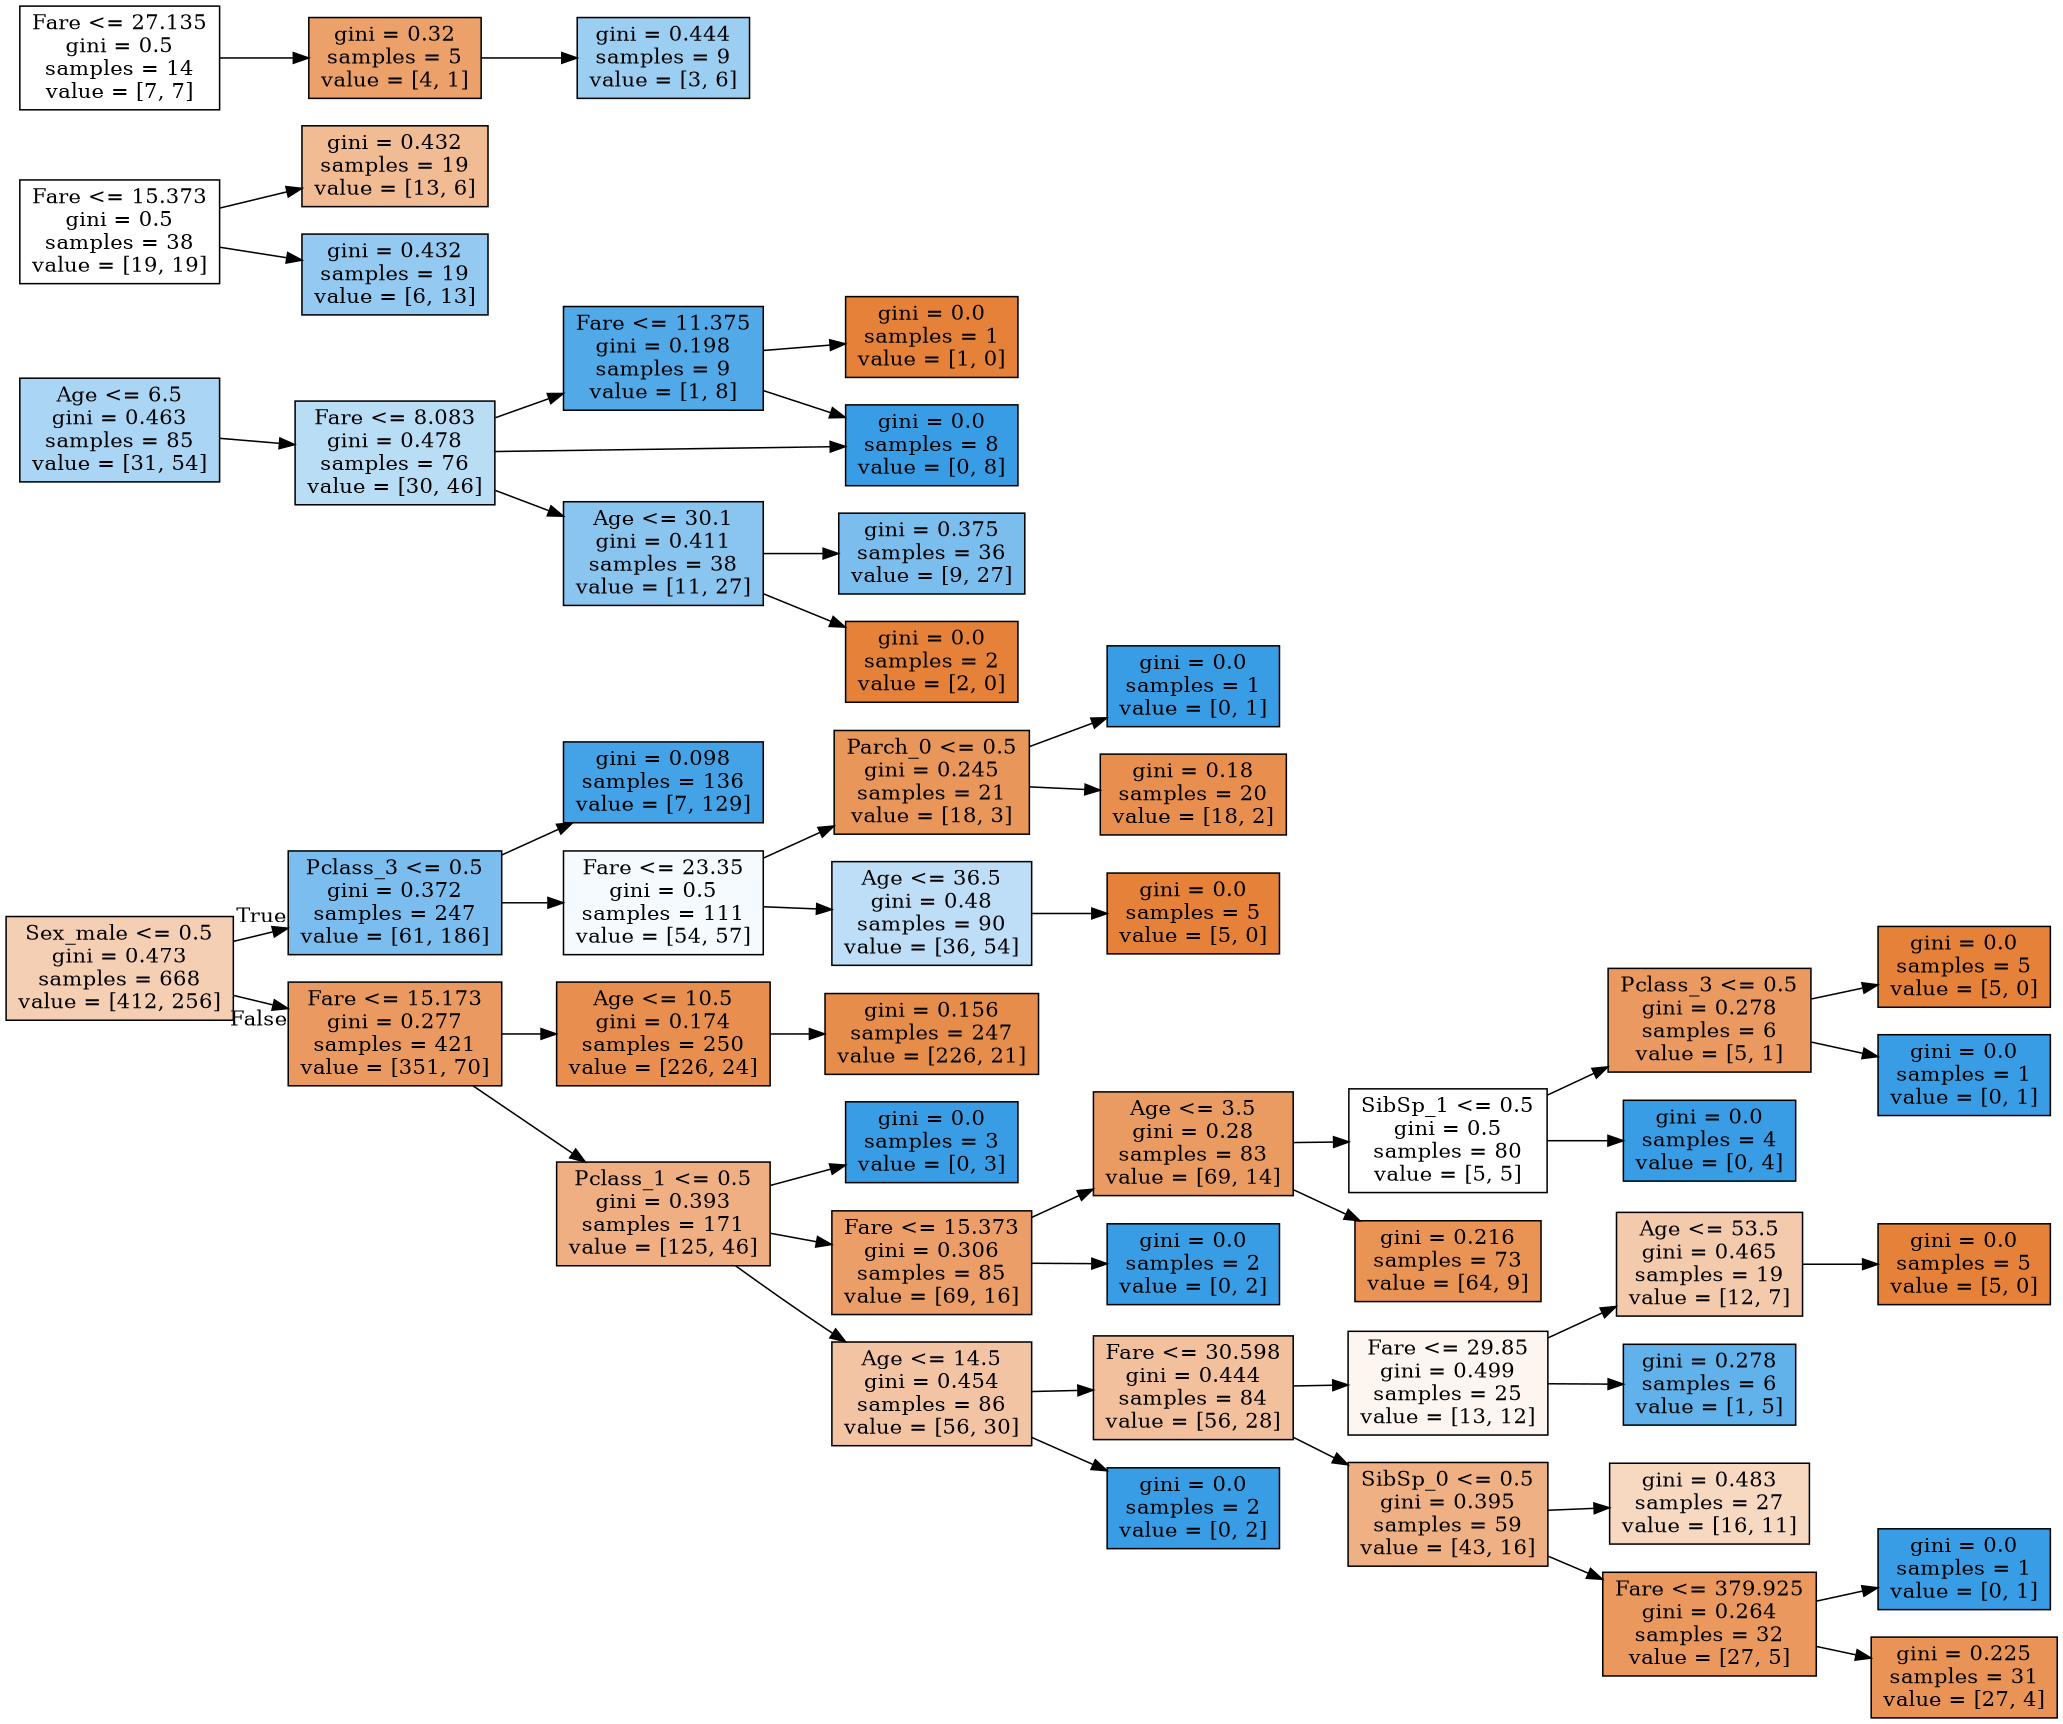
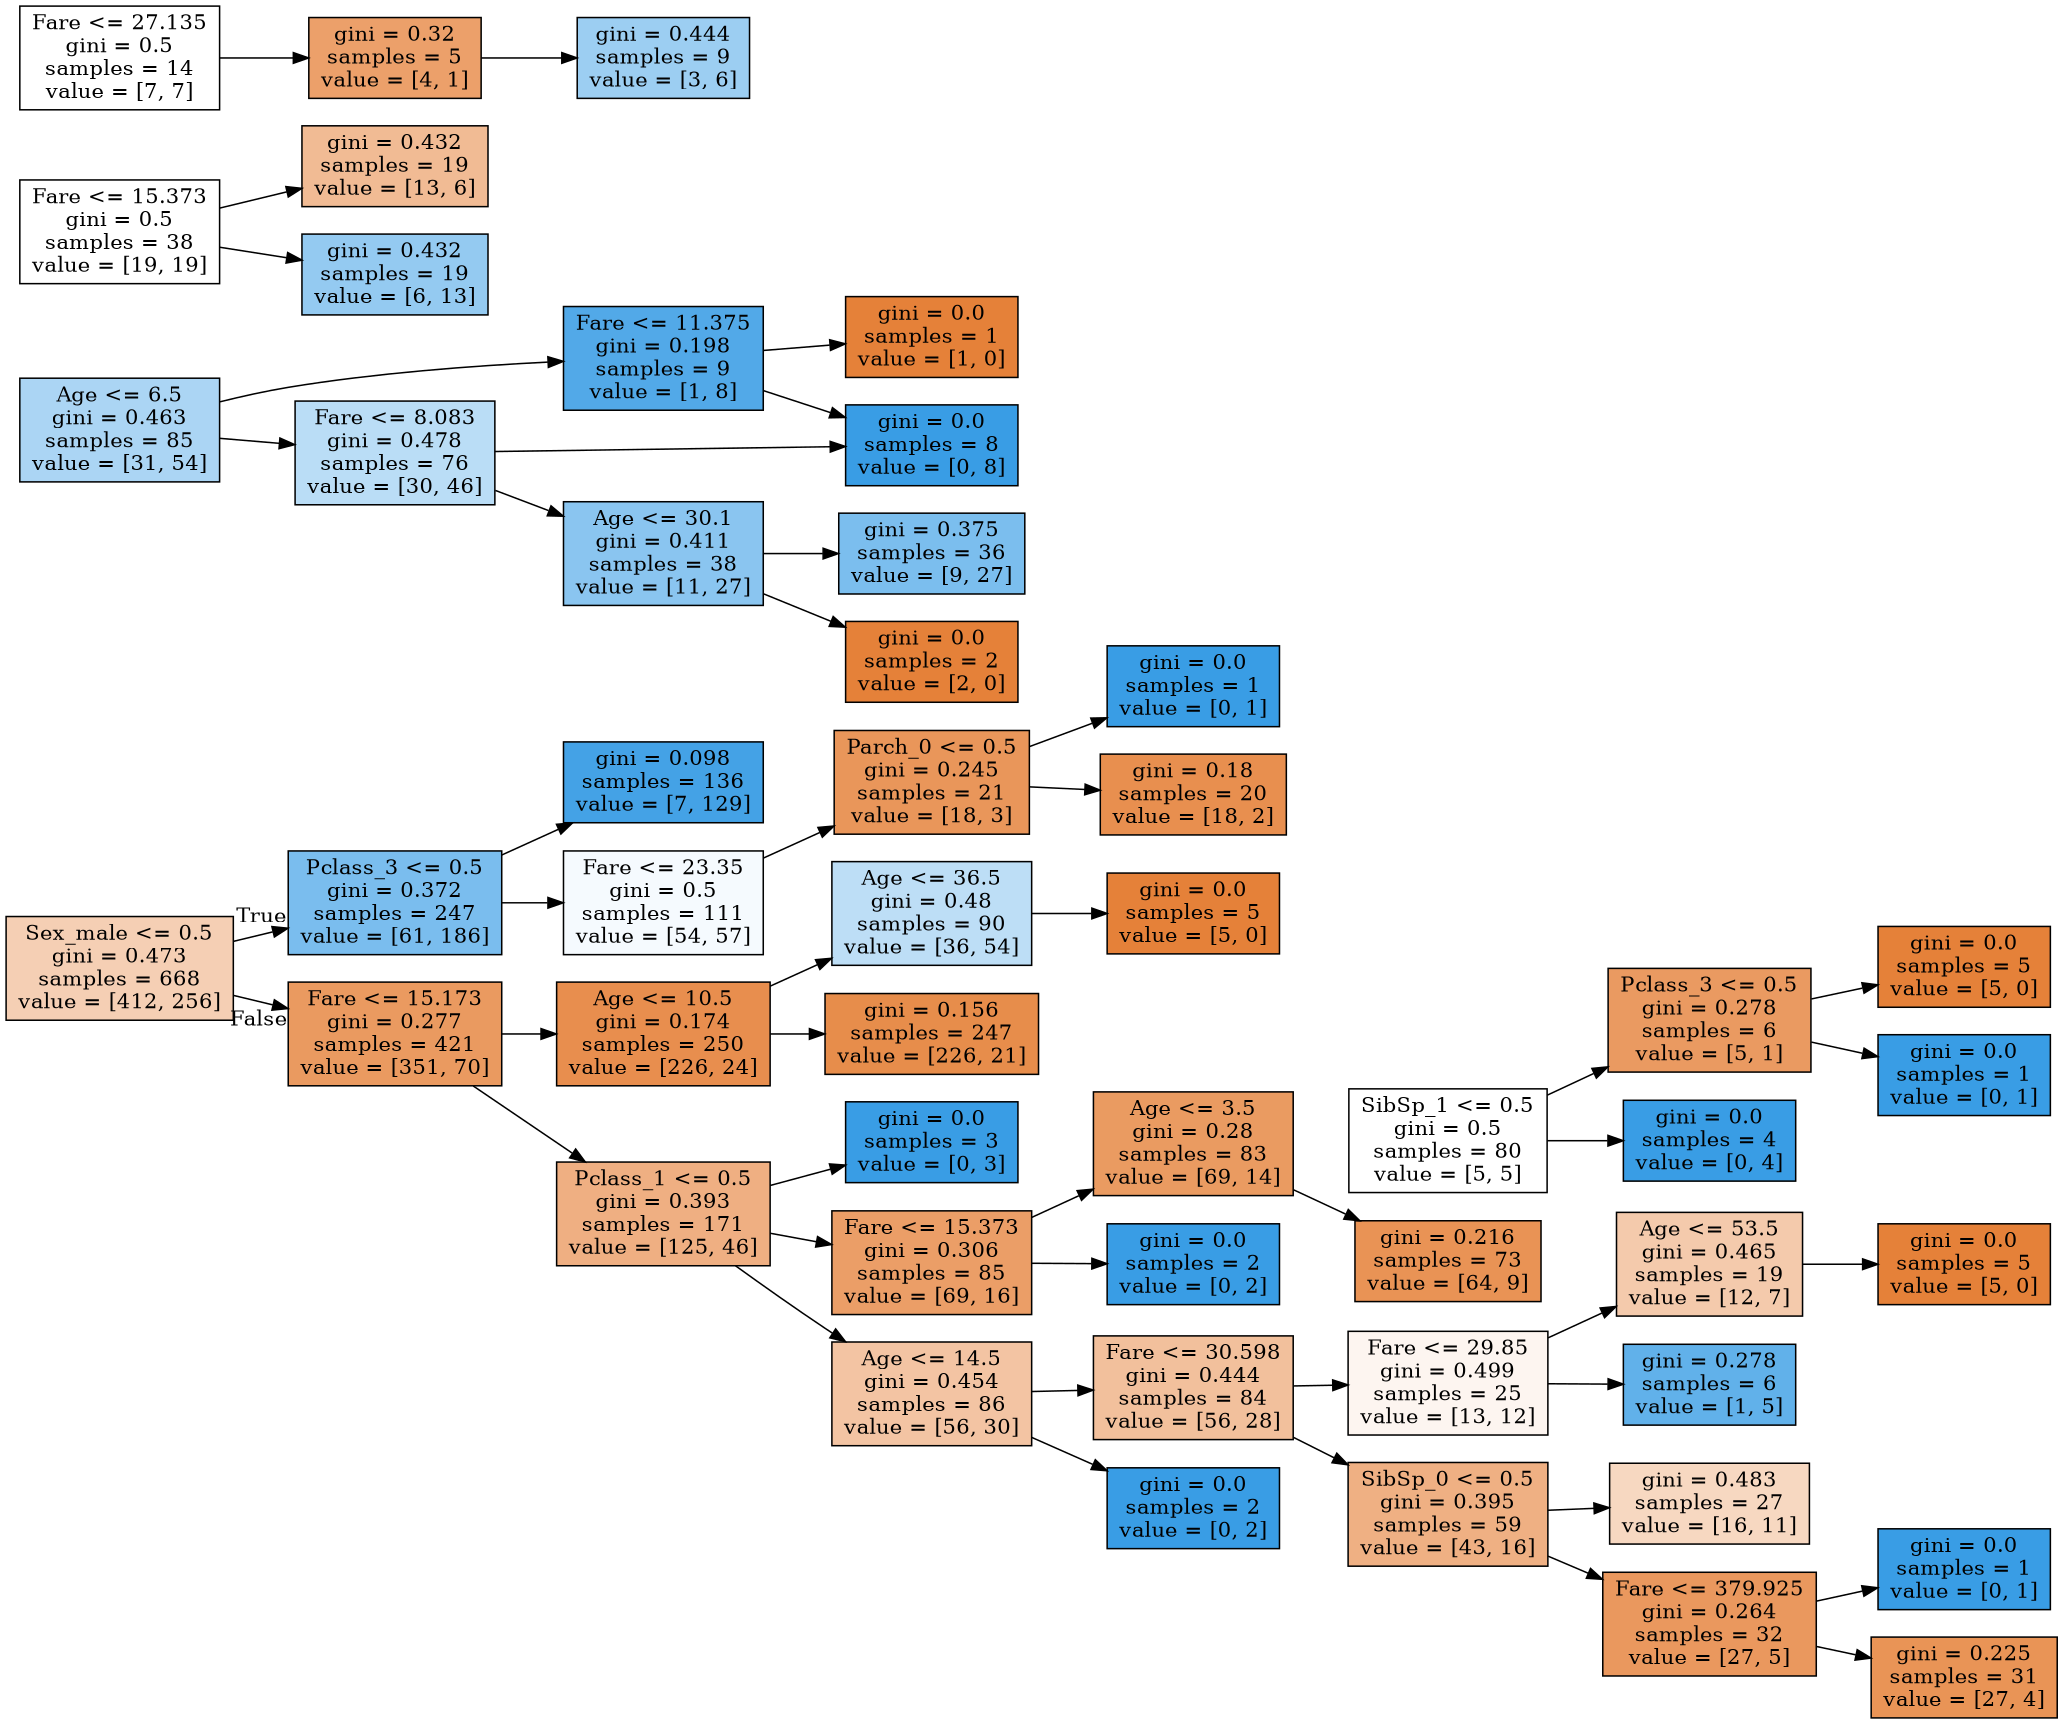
(522, 408) -> (383, 375)
(790, 908) -> (794, 975)
(1313, 1142) -> none
